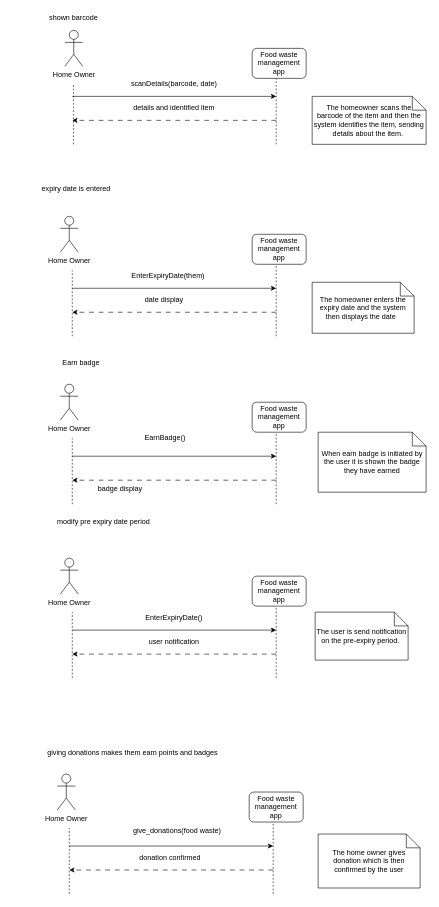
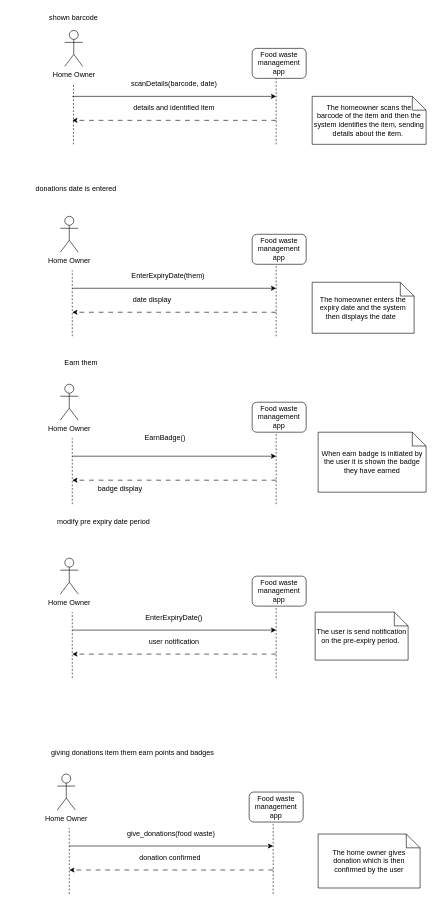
(78, 189) -> (78, 189)
(165, 300) -> (153, 300)
(81, 363) -> (81, 363)
(134, 753) -> (134, 753)
(177, 831) -> (171, 834)
